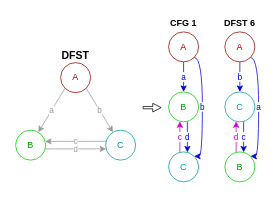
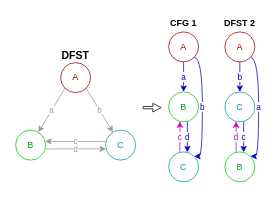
(240, 23) -> (240, 23)
